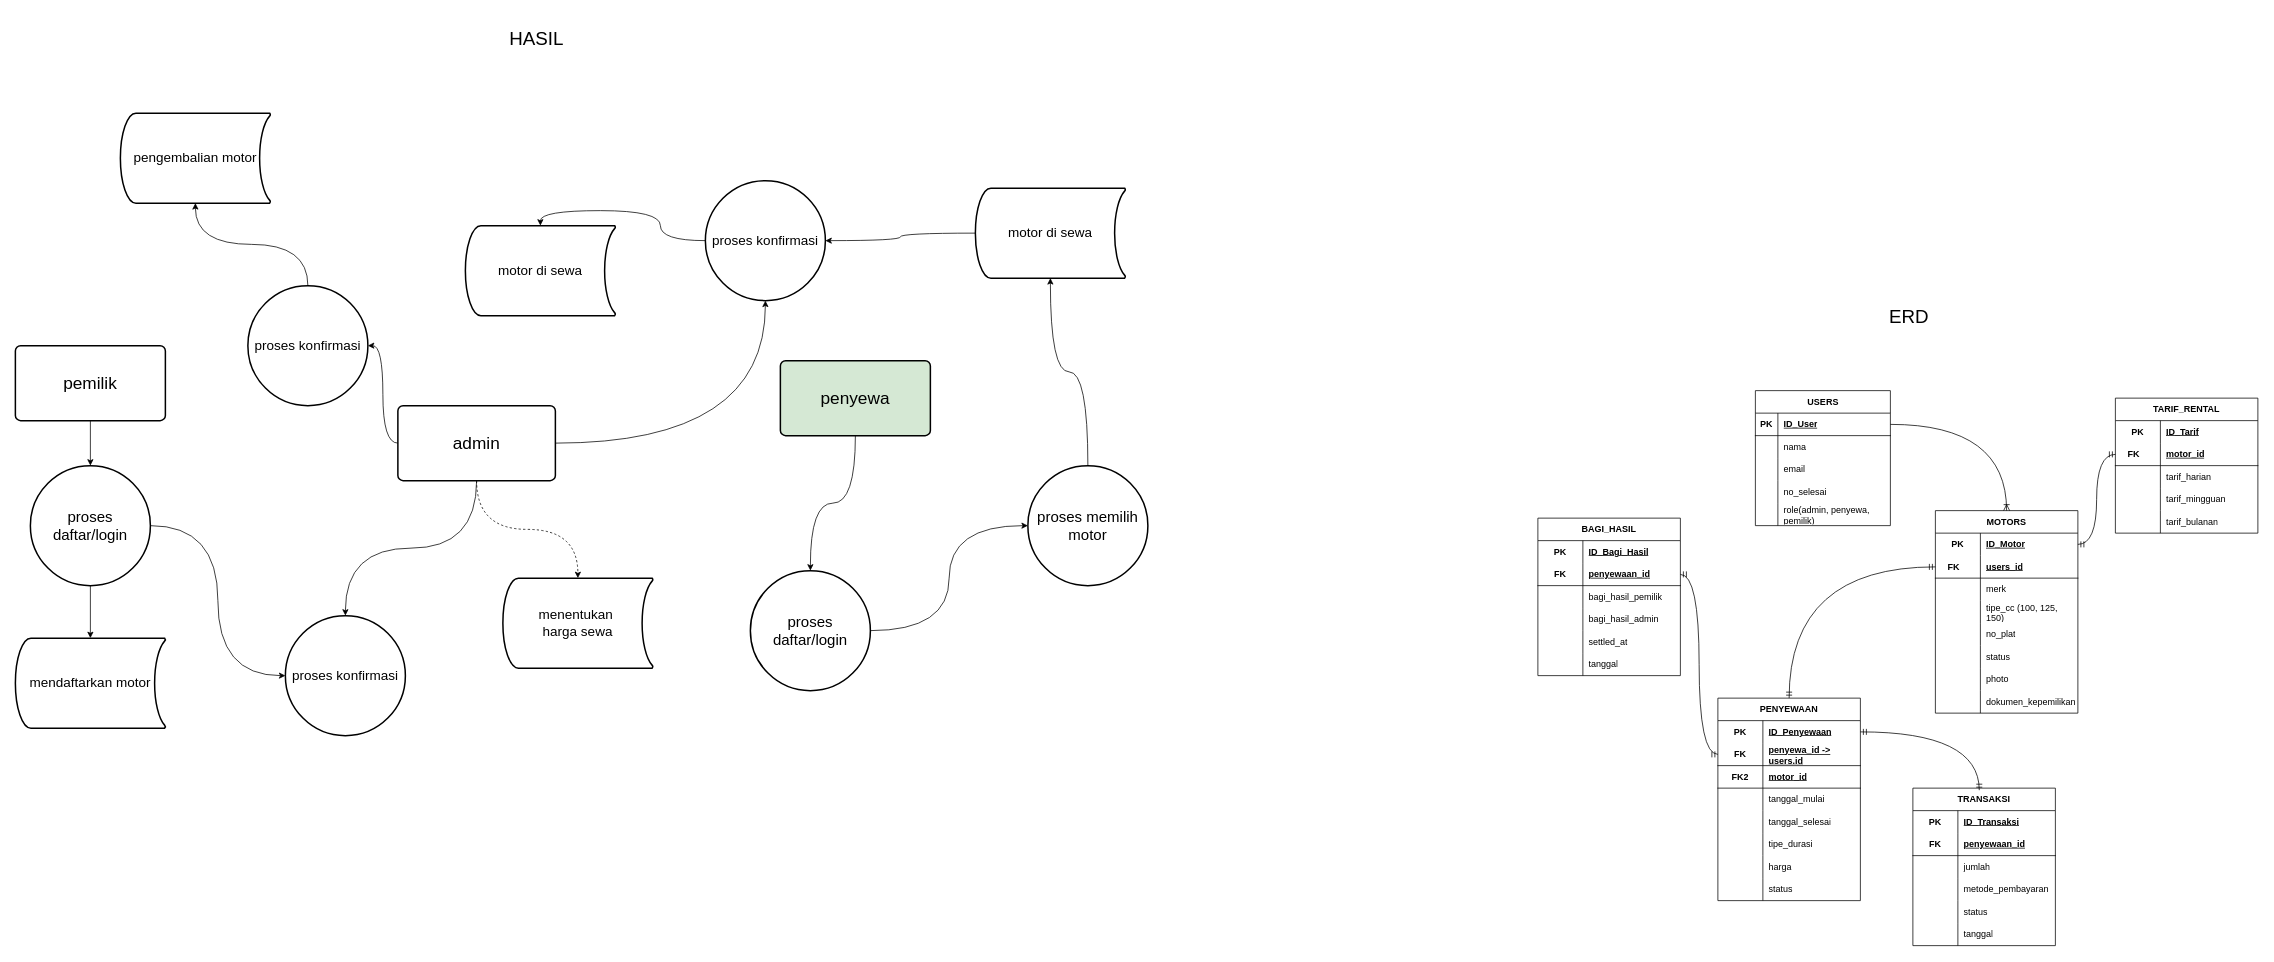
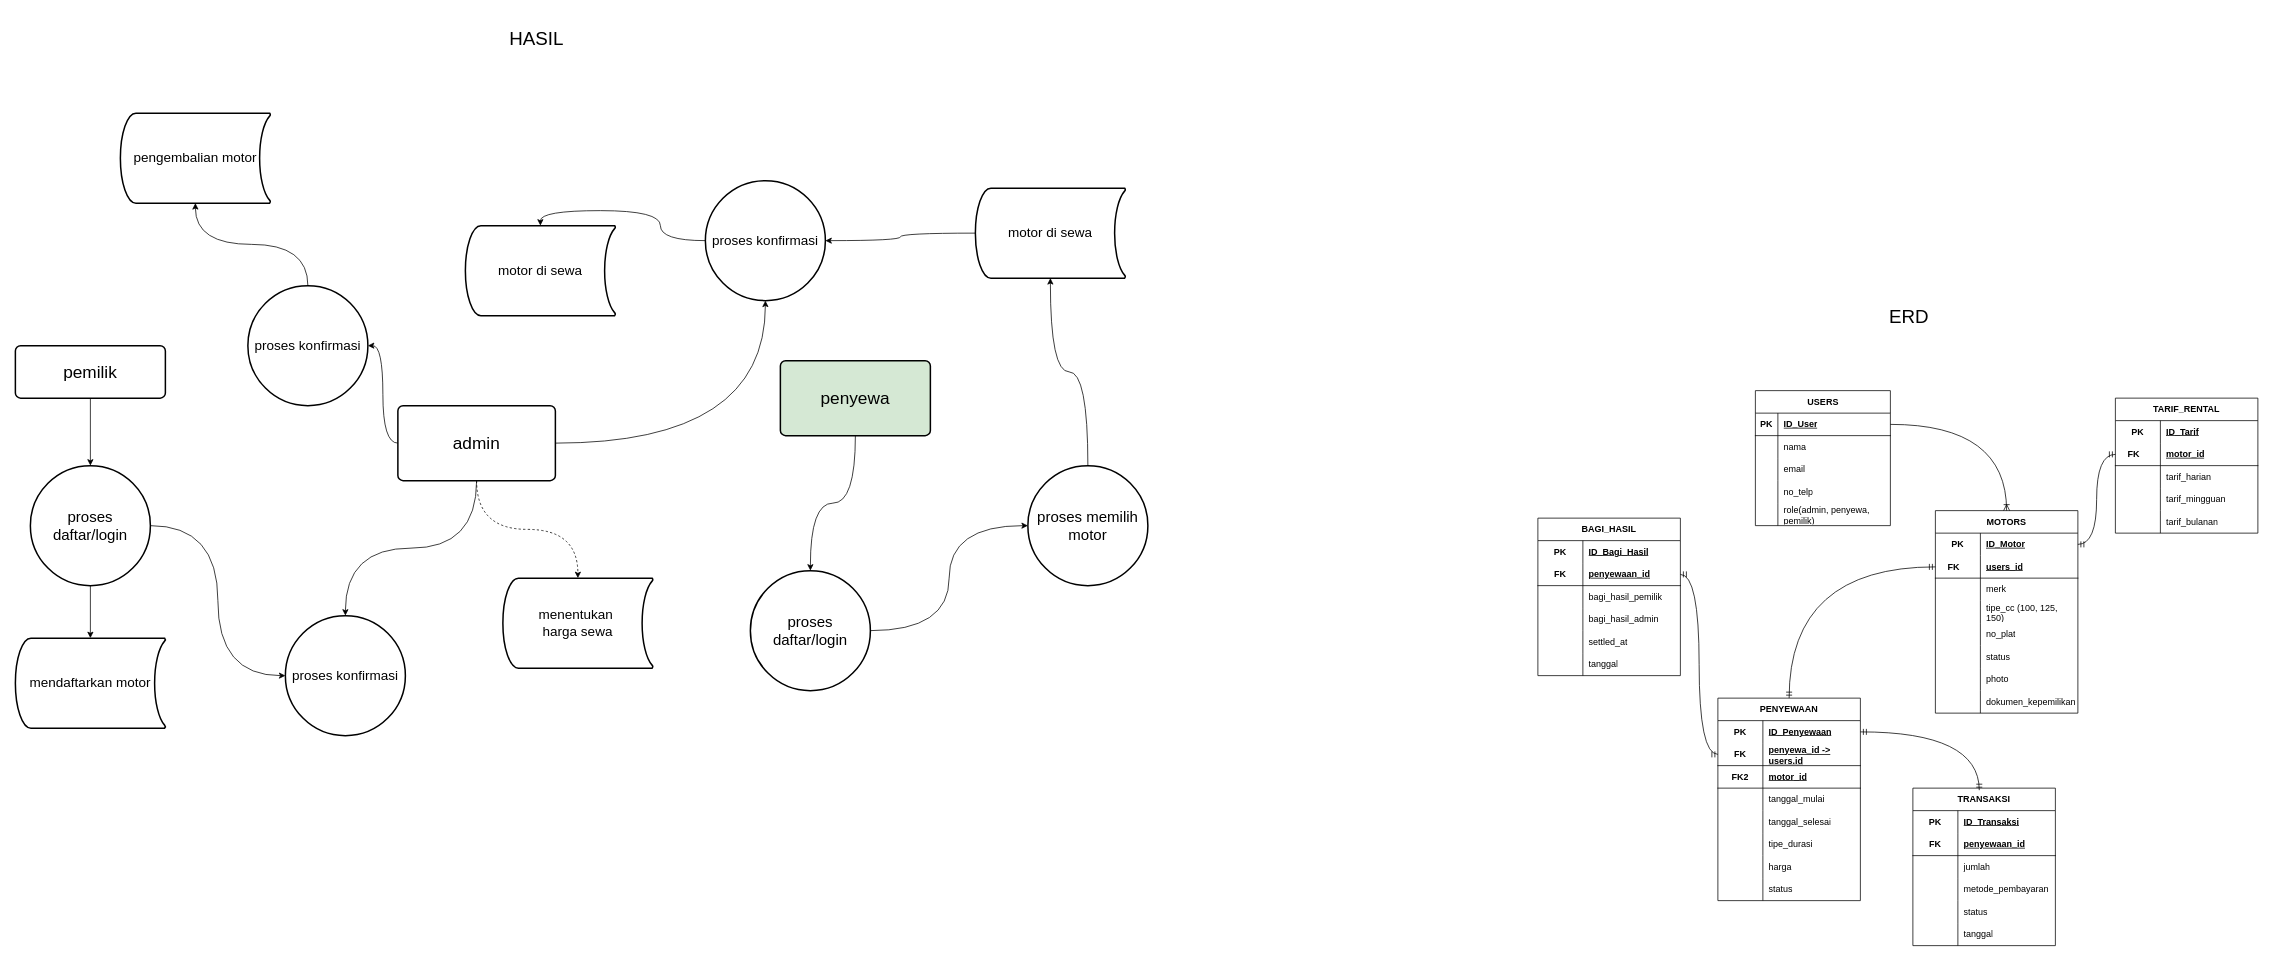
(90, 383) -> (90, 372)
(1807, 492) -> (1800, 492)
